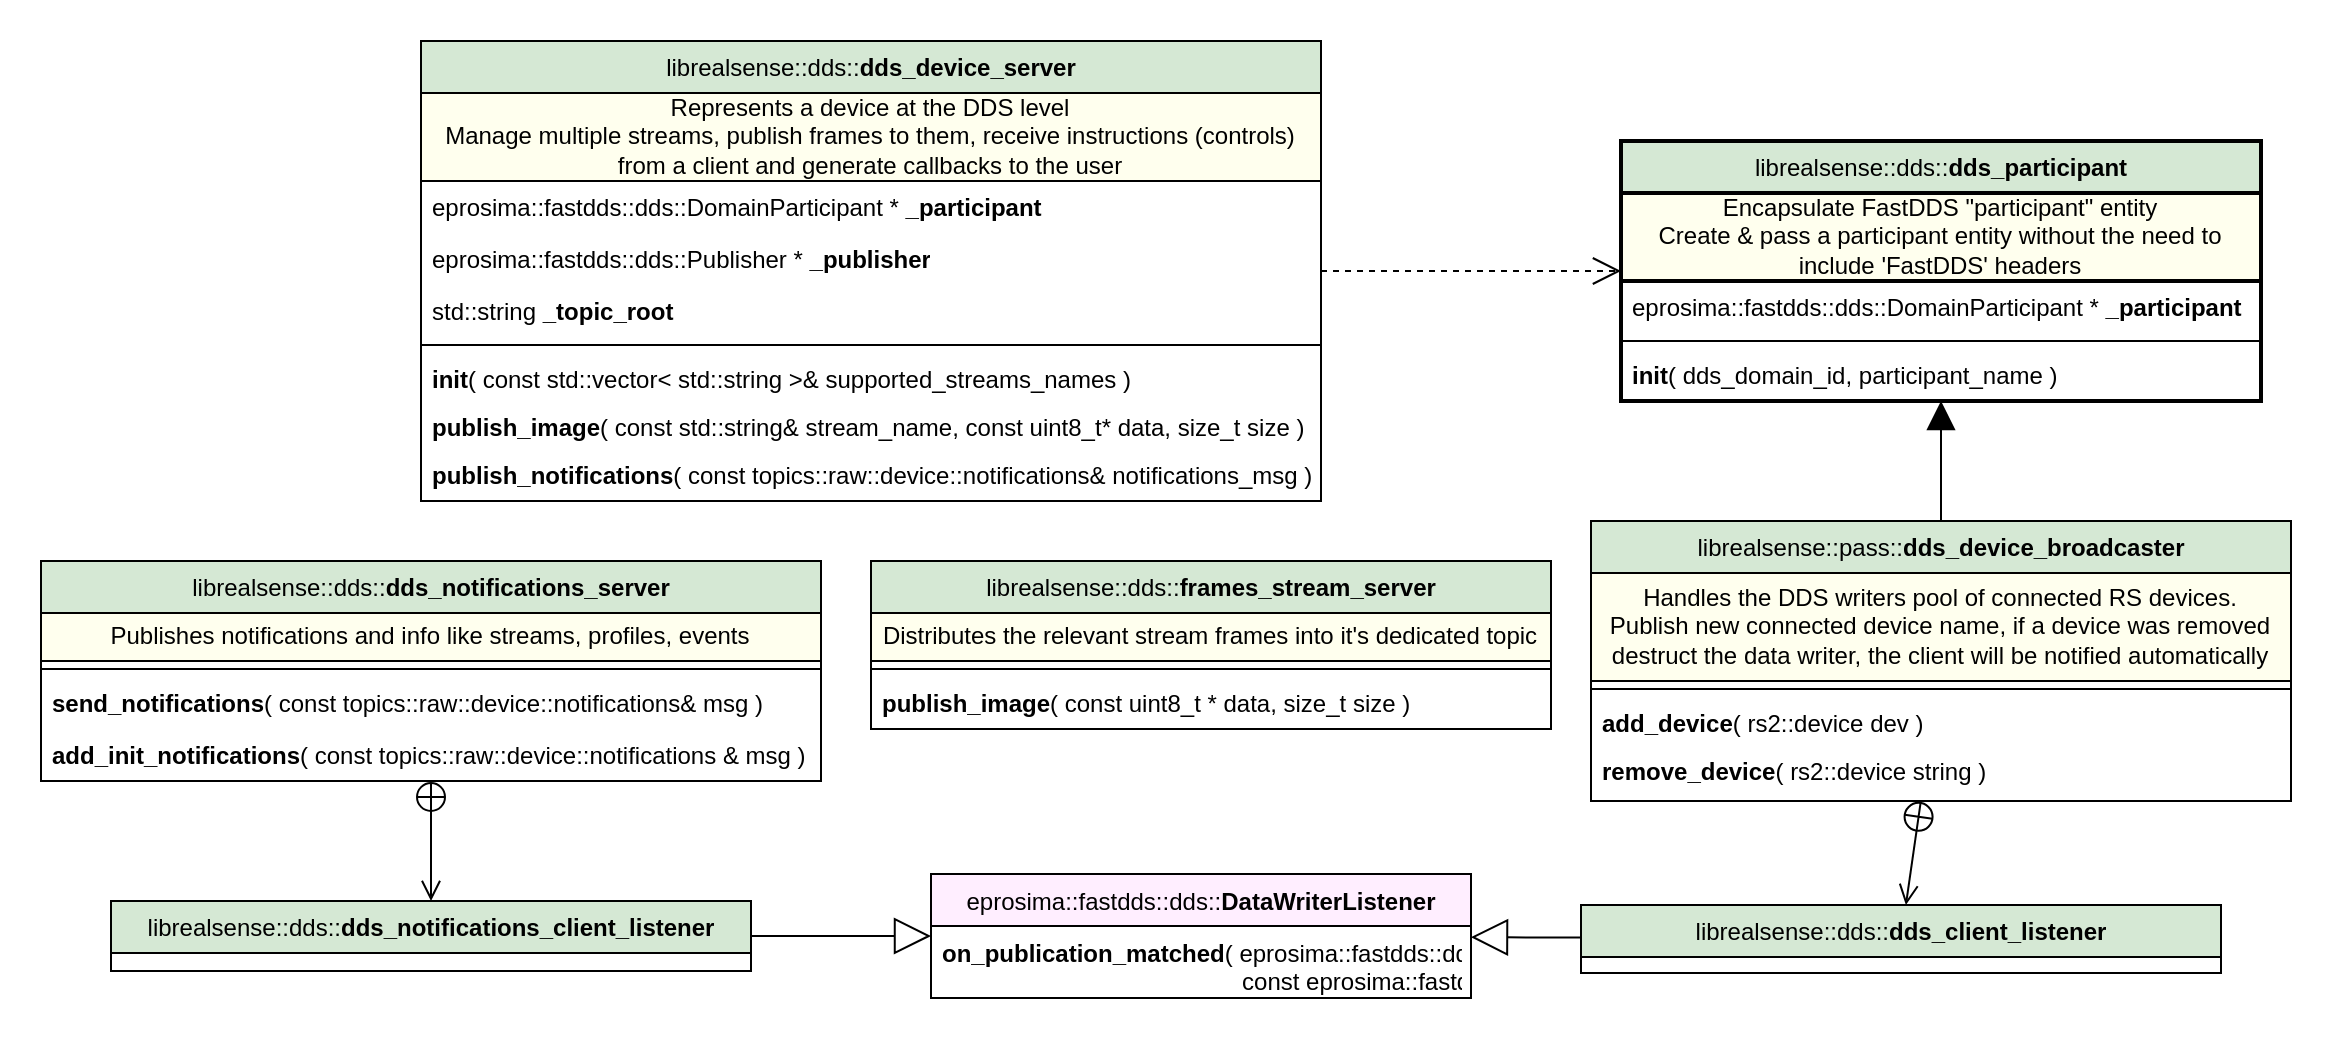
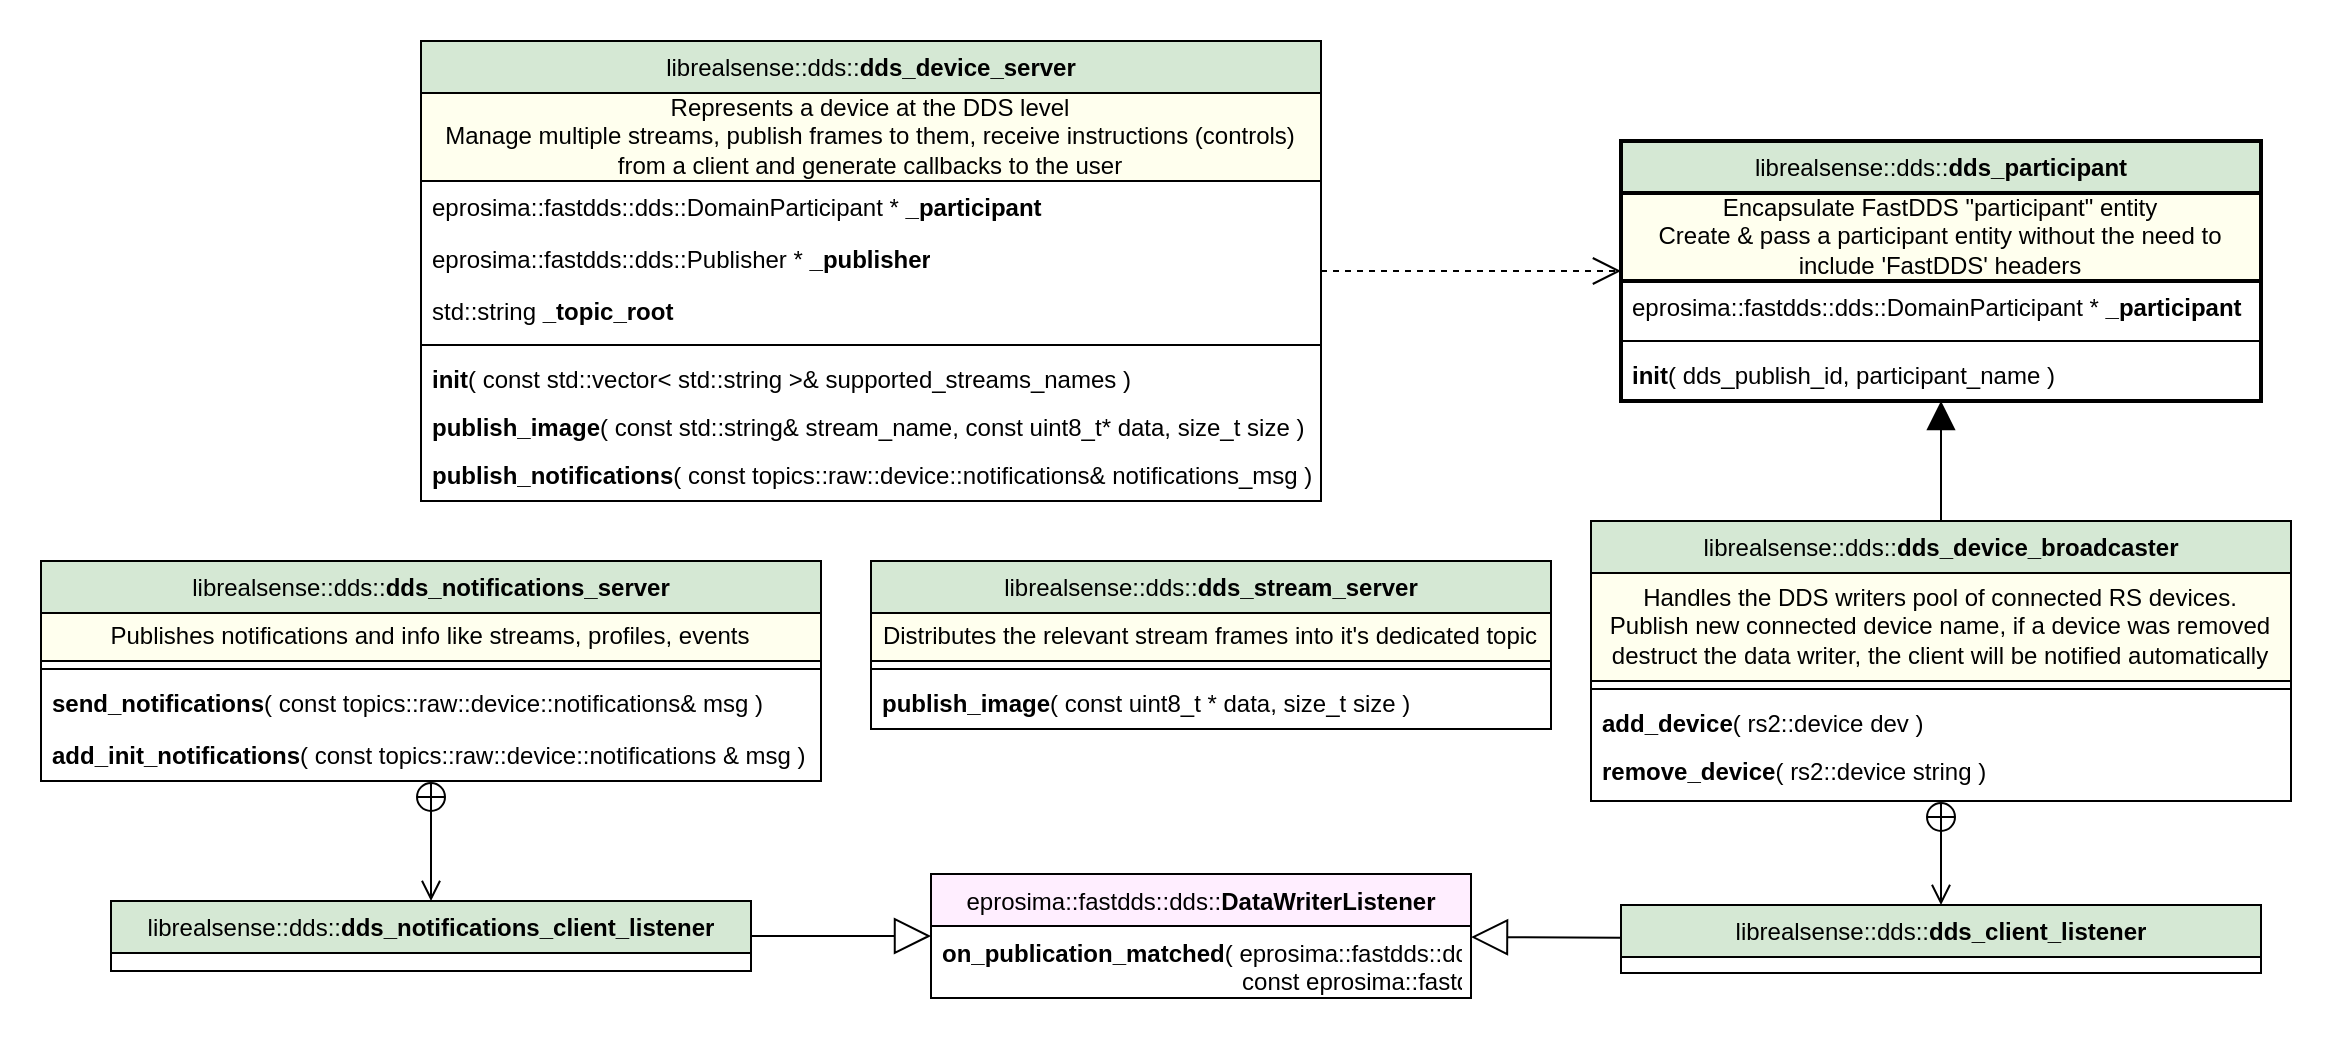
(1864, 377) -> (1867, 377)
(1942, 549) -> (1942, 549)
(1212, 589) -> (1212, 589)
(1901, 939) -> (1941, 939)
